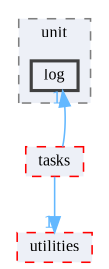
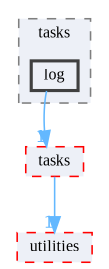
(55, 34) -> (55, 34)
(65, 127) -> (44, 113)
